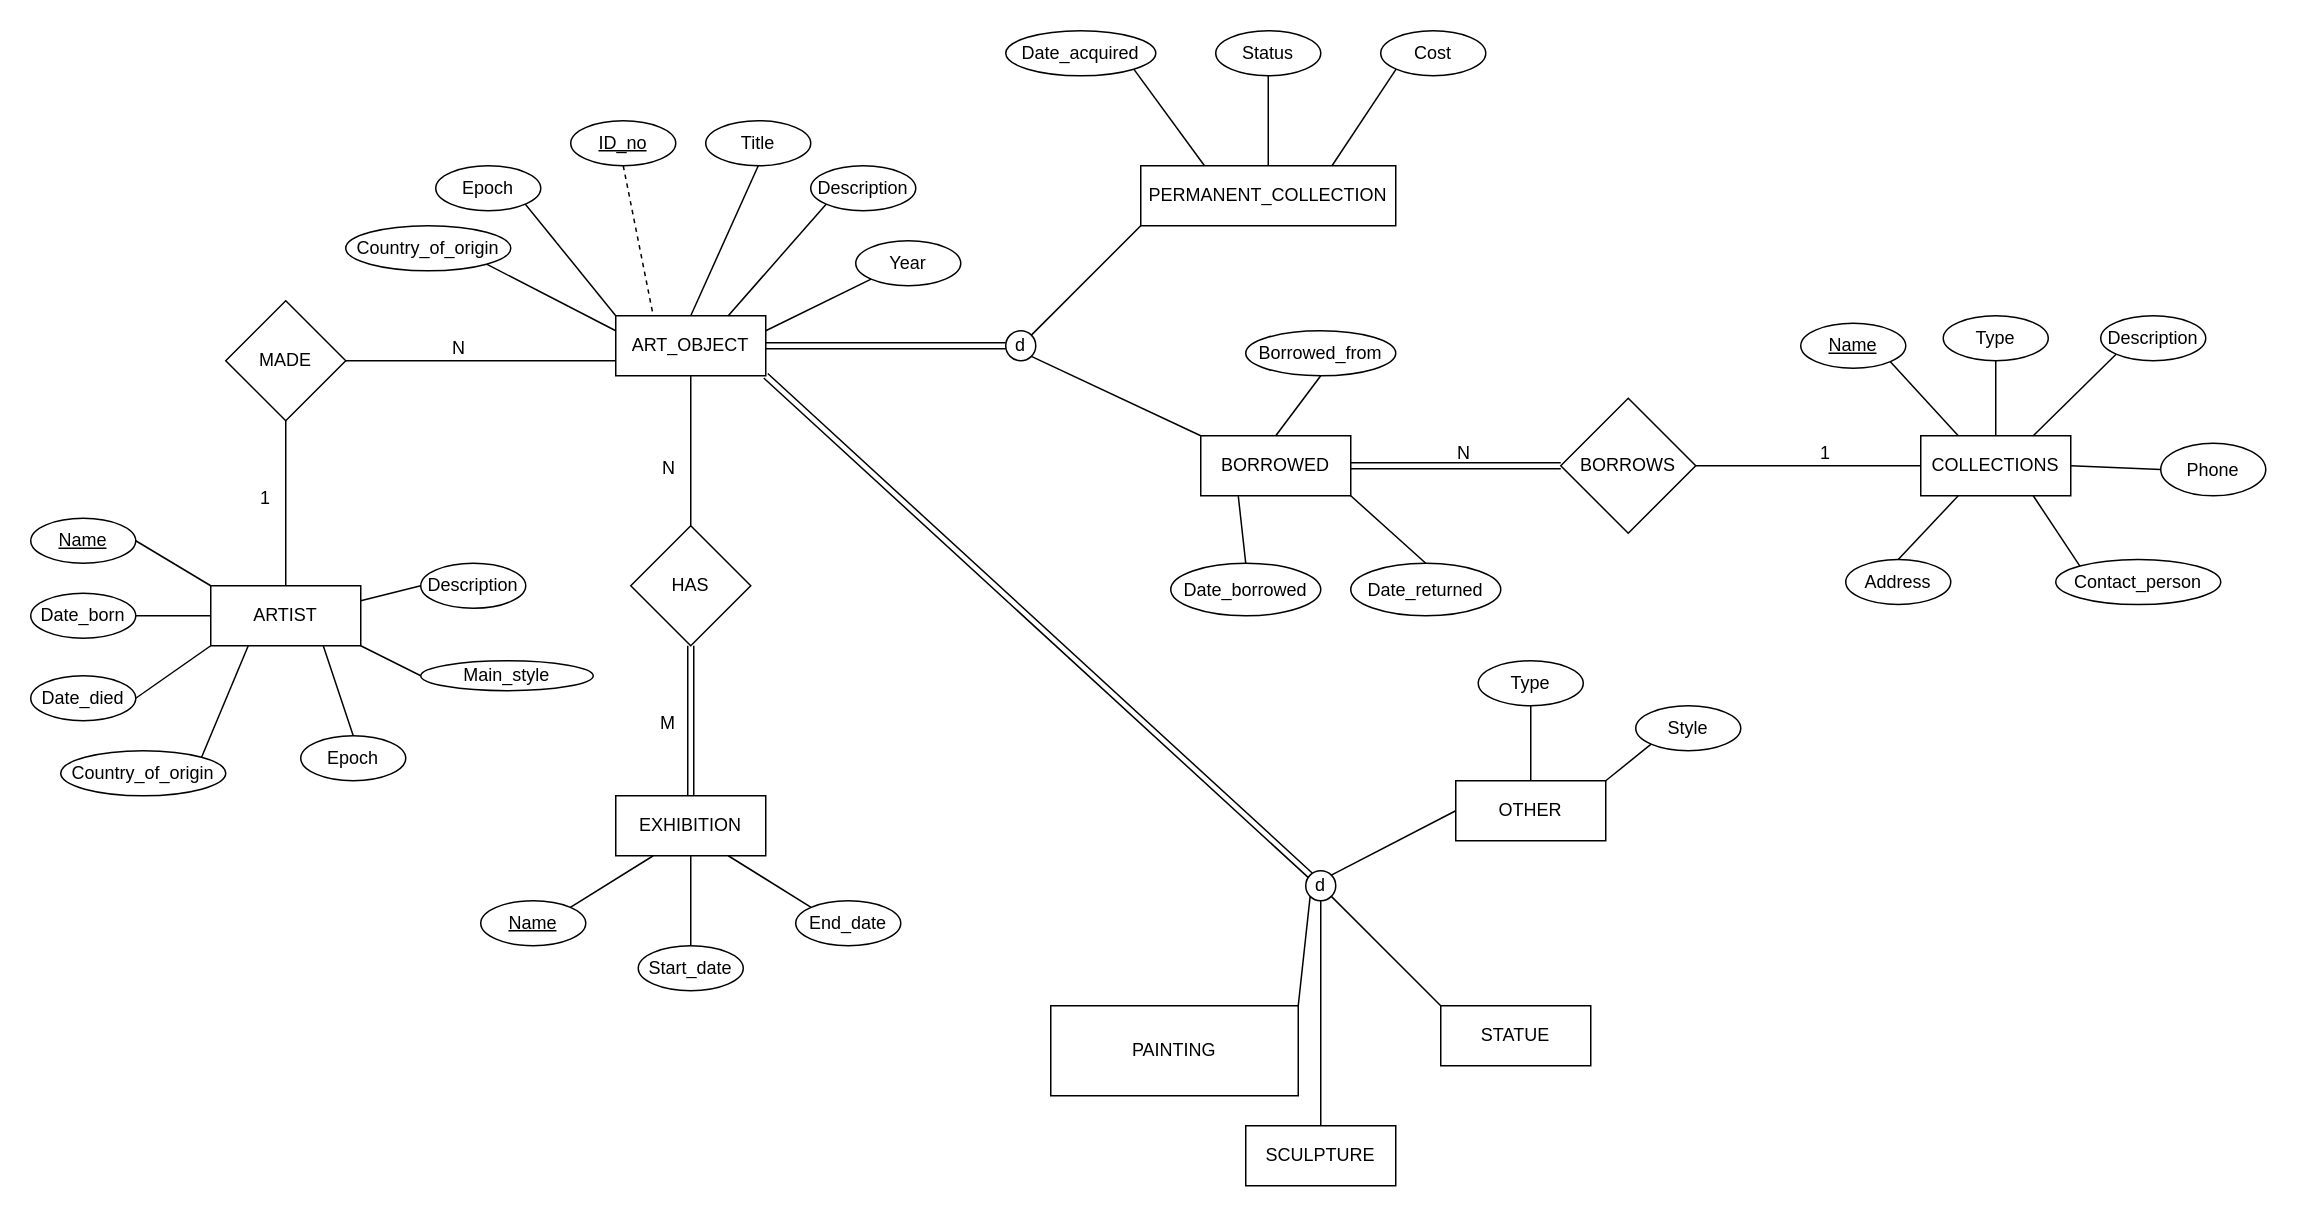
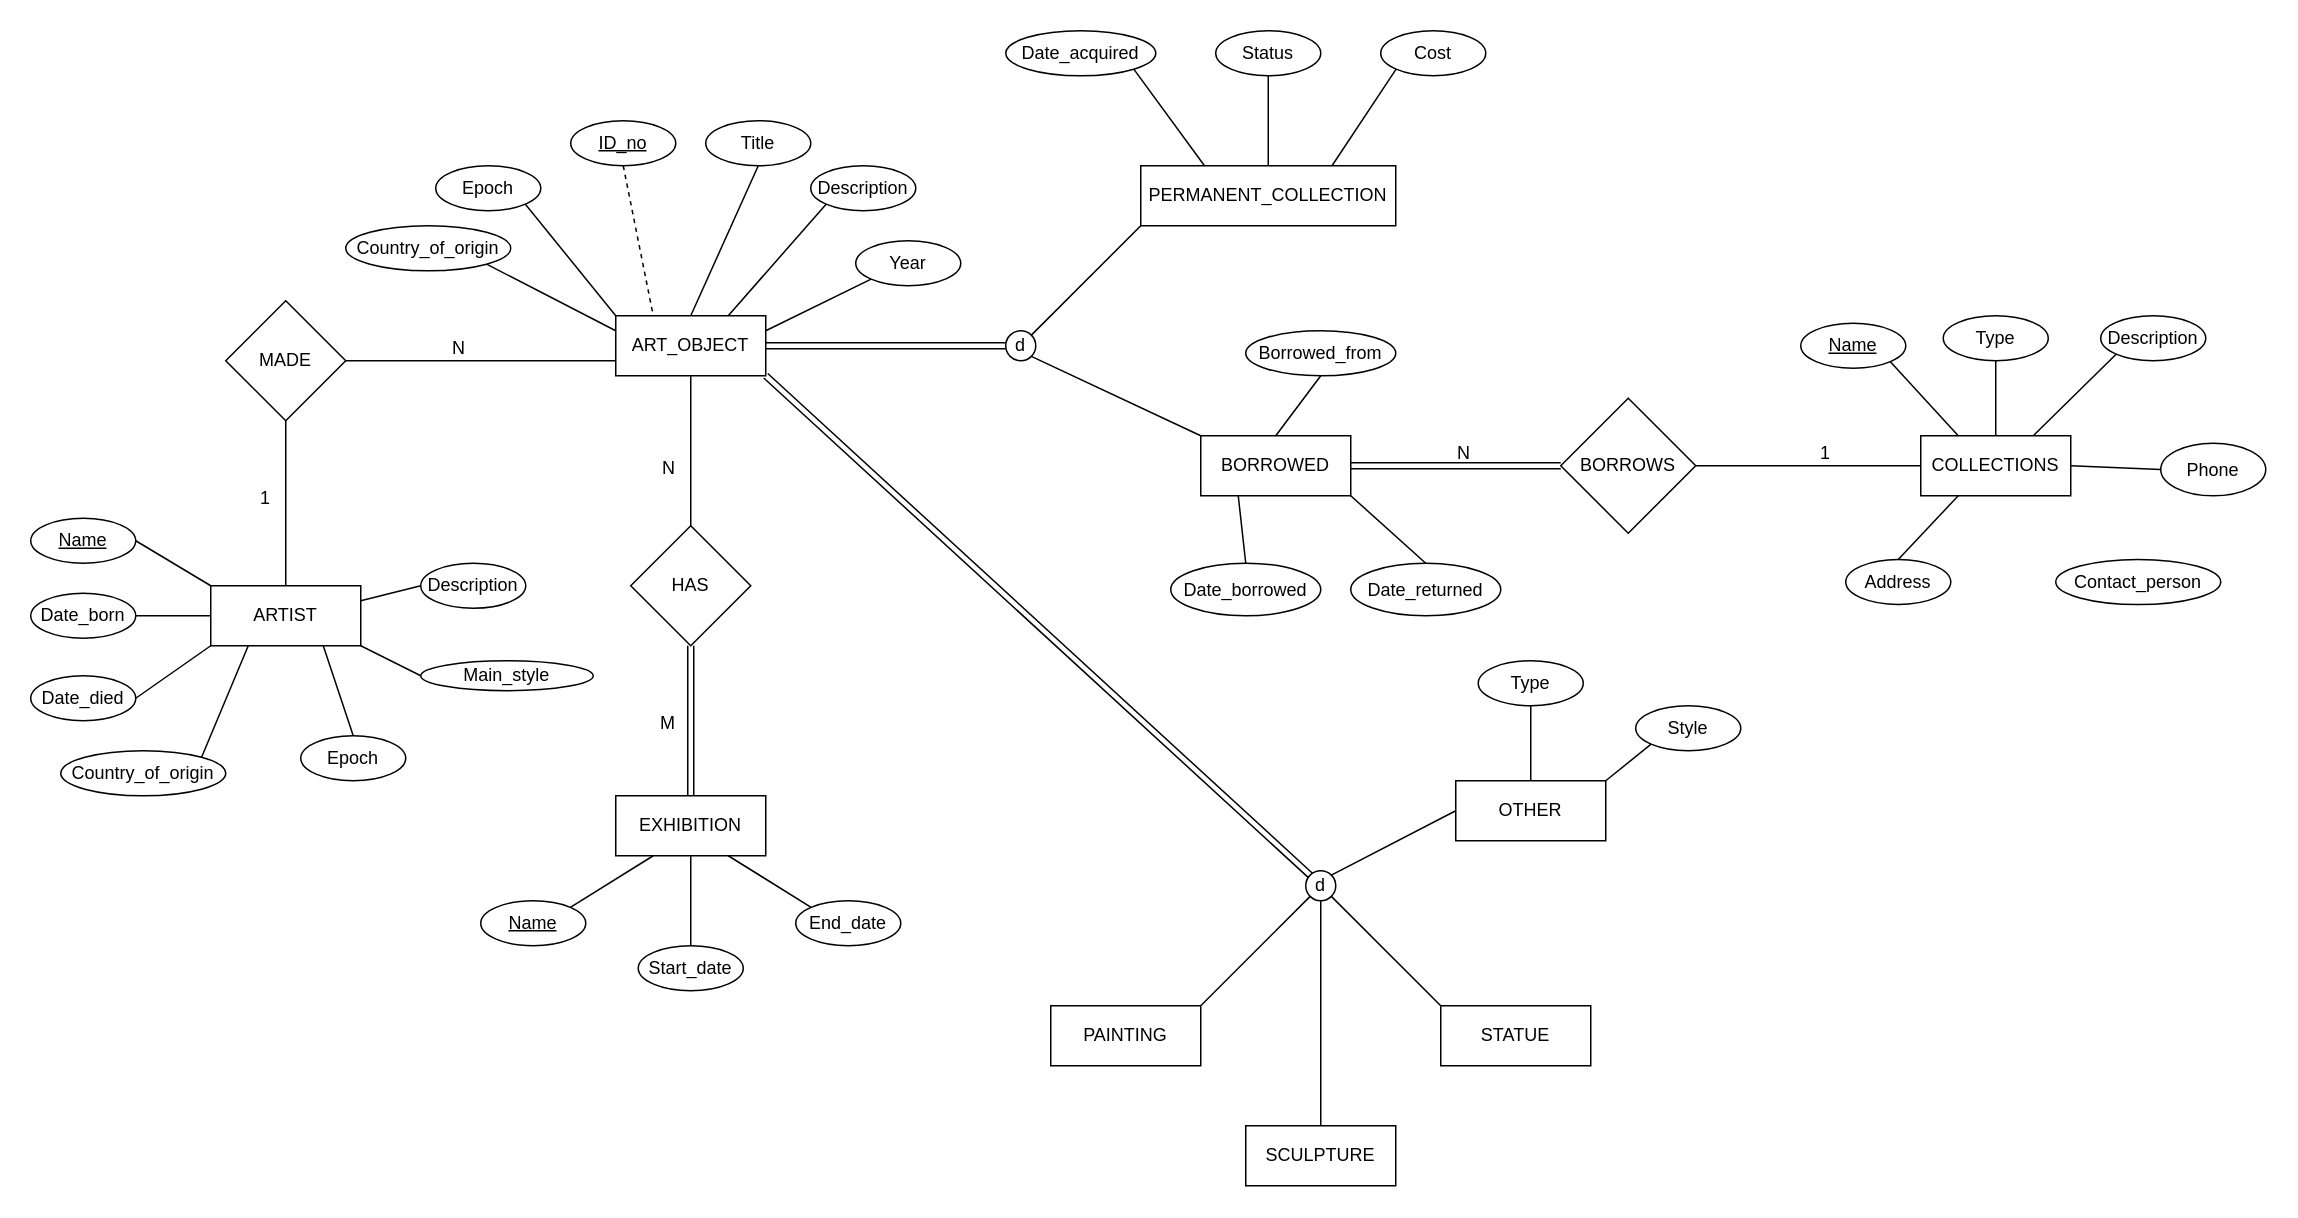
(2057, 531) -> none
(1175, 1051) -> (1126, 1036)
